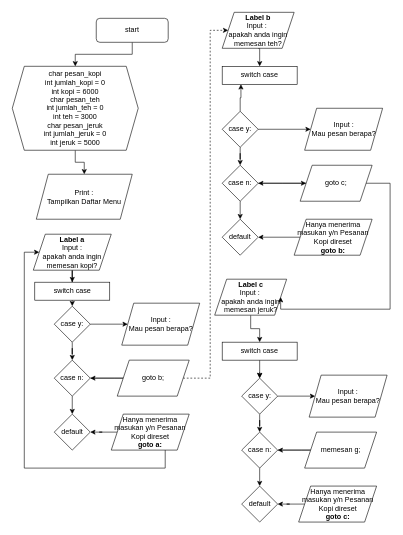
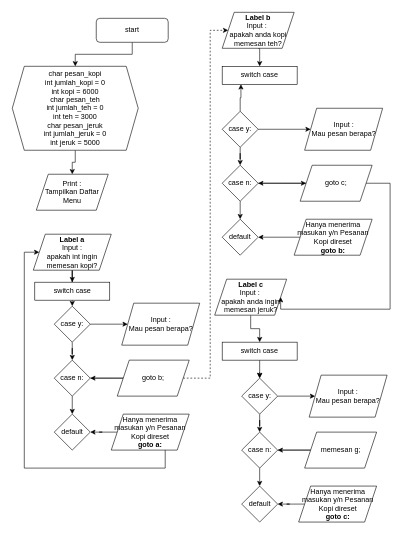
(258, 30) -> (258, 30)
(84, 197) -> (72, 192)
(72, 252) -> (72, 252)
